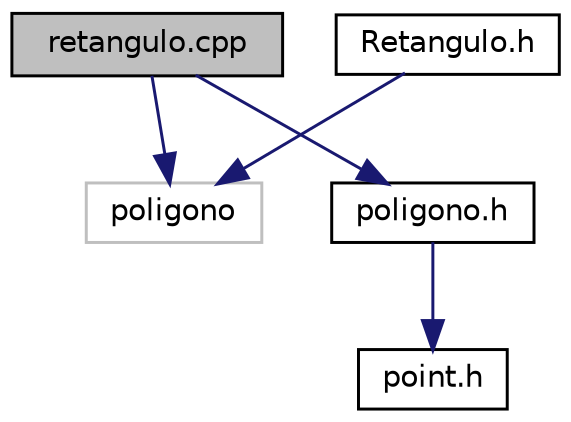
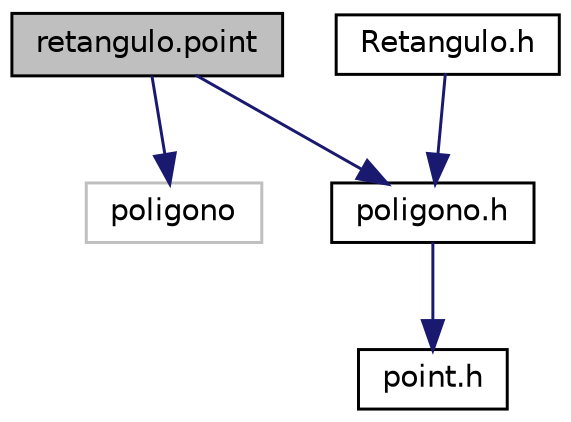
(147, 45) -> (147, 45)
(324, 121) -> (442, 113)
